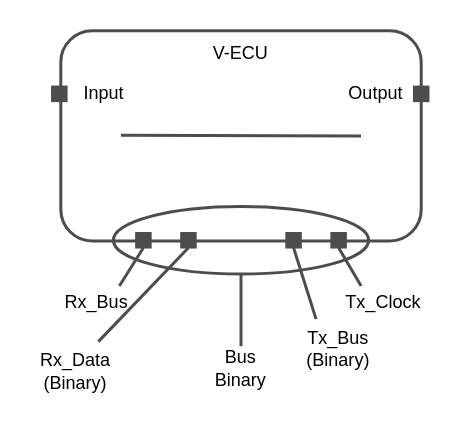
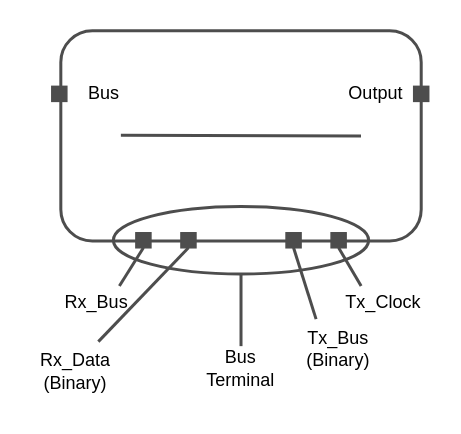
(241, 53) -> none
(104, 94) -> (104, 94)
(241, 368) -> (241, 368)
